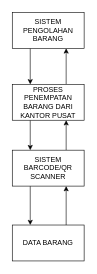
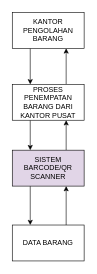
(48, 30) -> (48, 30)
(48, 168) -> (48, 168)
